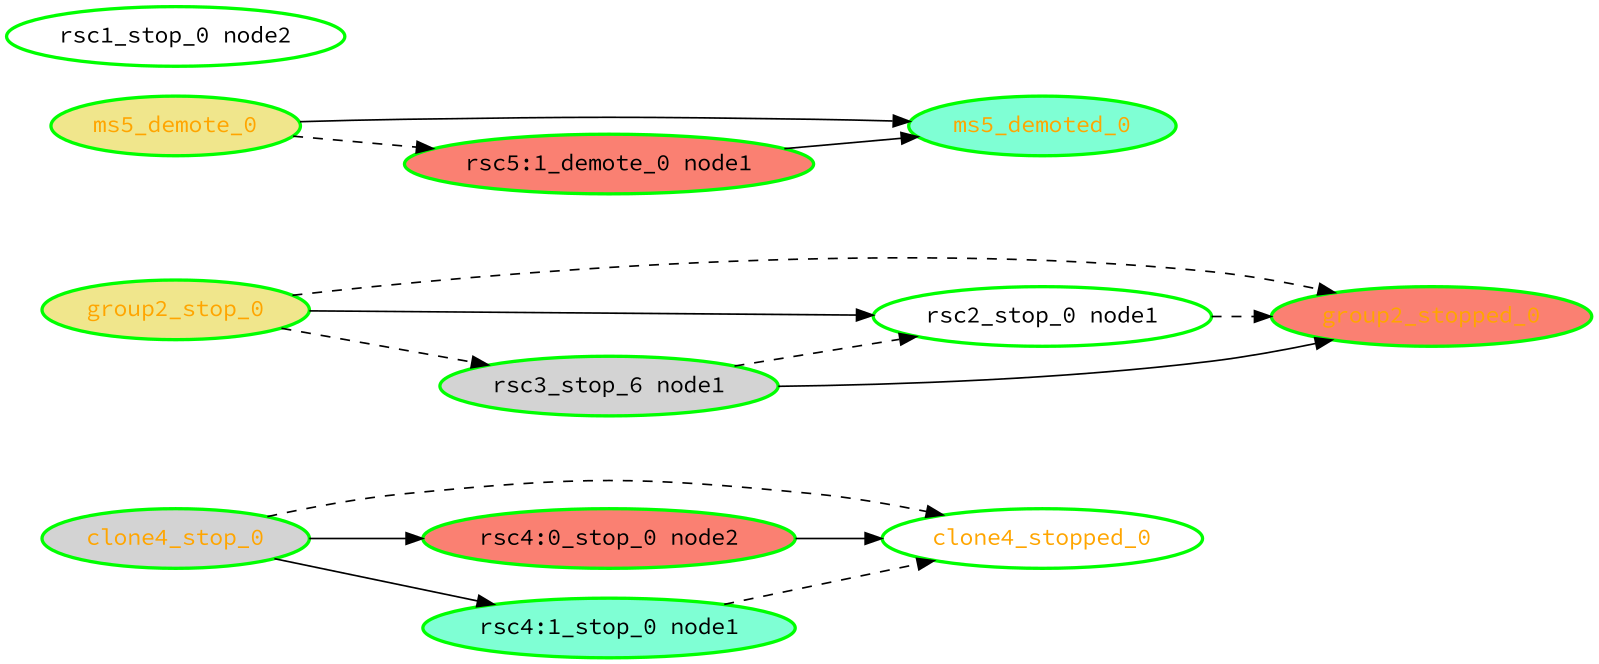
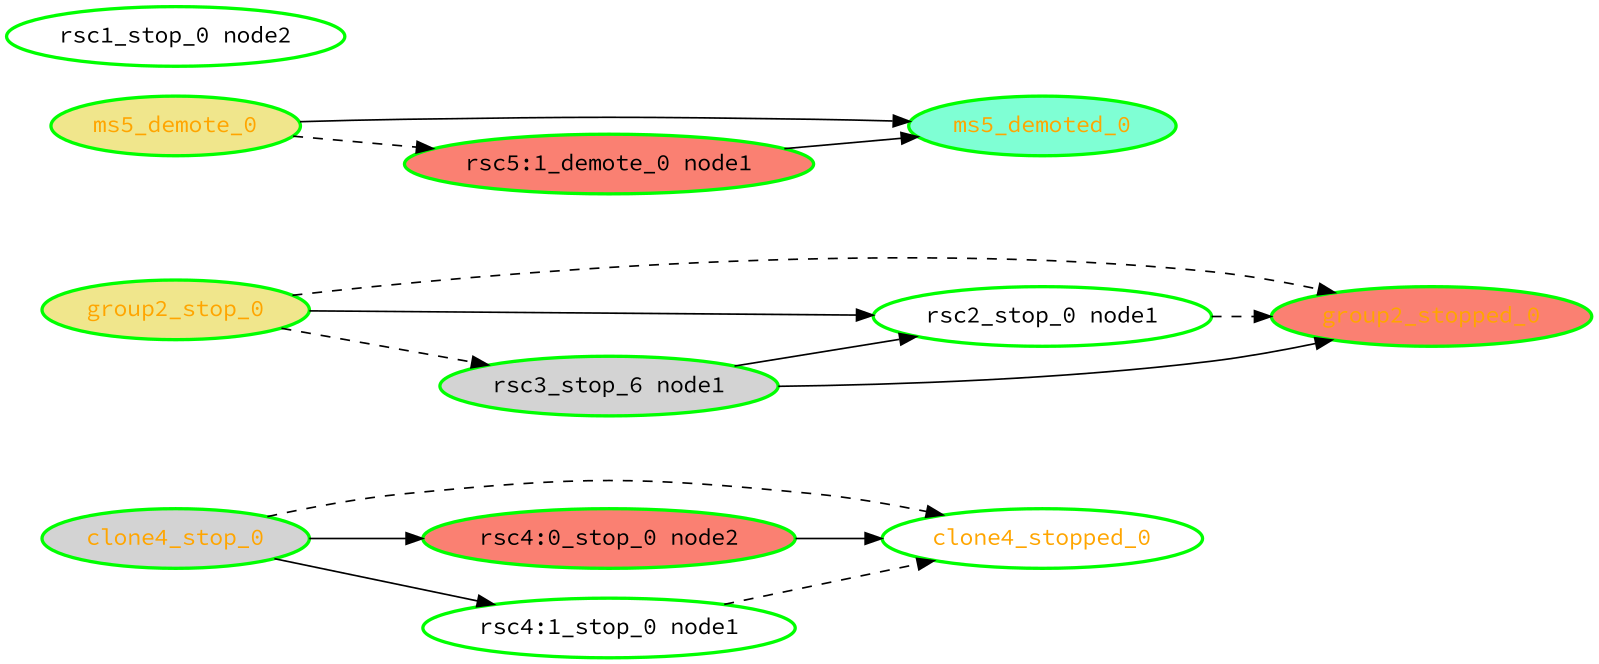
(817, 353) -> (817, 353)
(609, 628) -> (609, 628)
